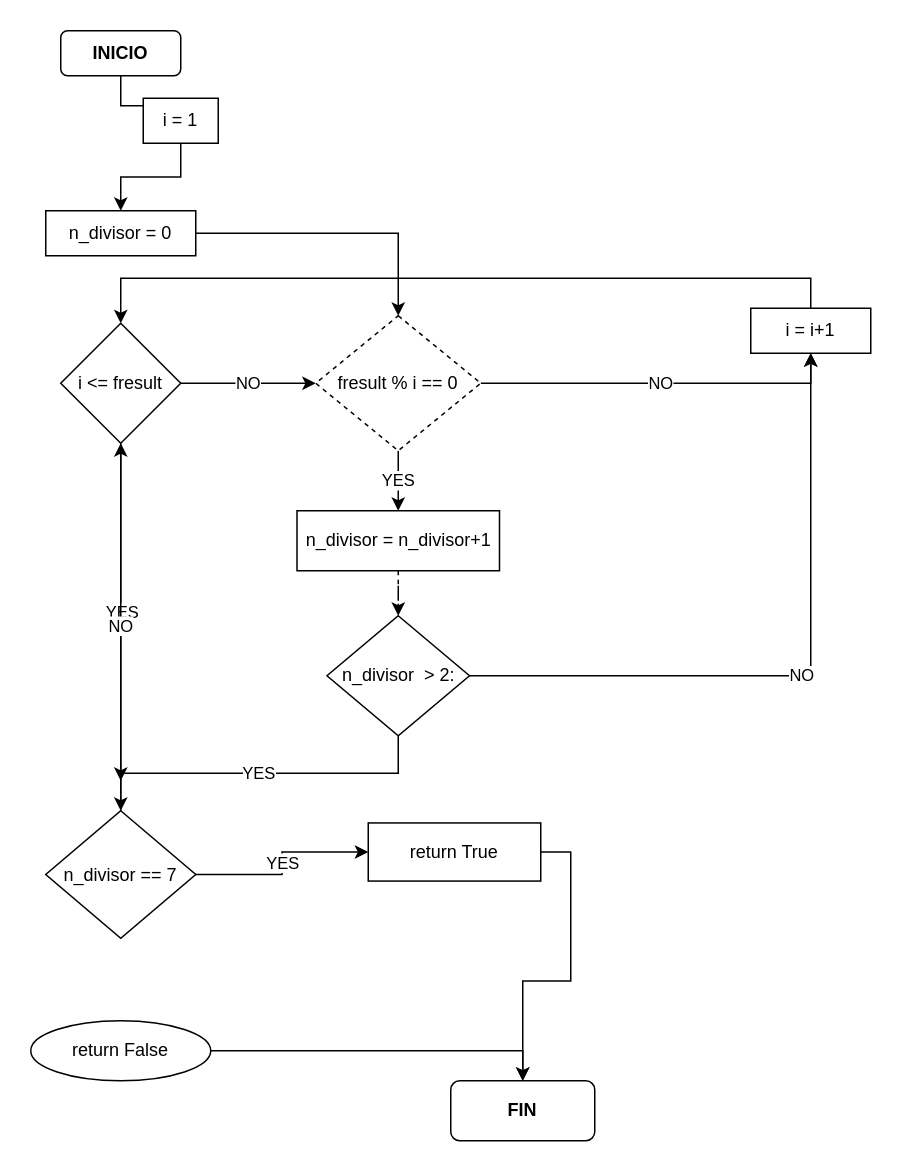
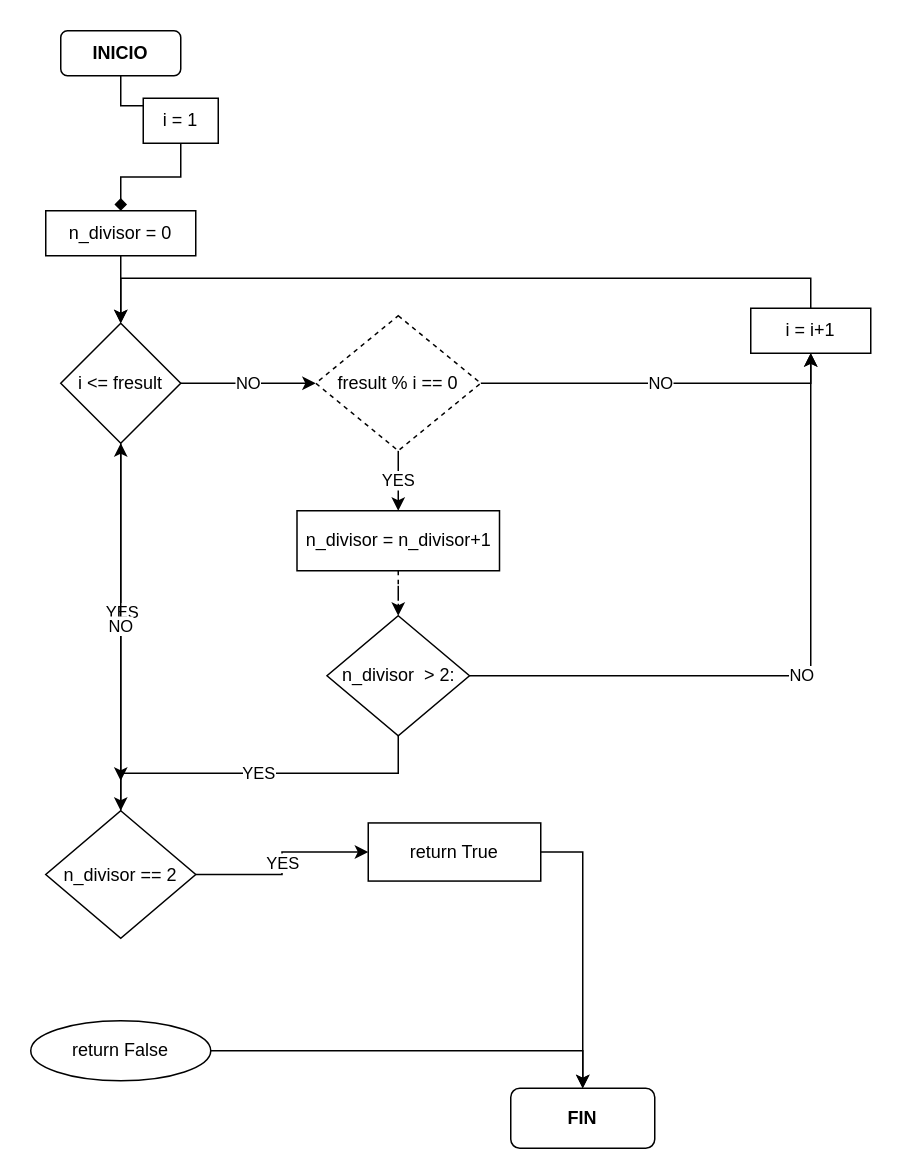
(121, 199) -> (121, 198)
(333, 233) -> (121, 265)
(121, 875) -> (121, 875)
(523, 1111) -> (583, 1118)
